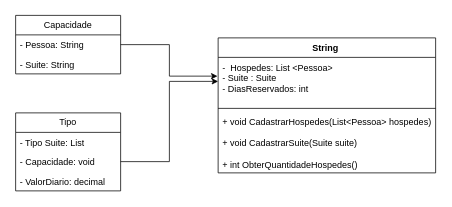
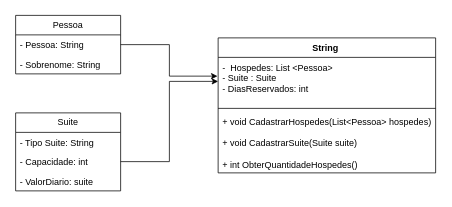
(68, 25) -> (68, 25)
(52, 65) -> (63, 65)
(68, 123) -> (68, 123)
(57, 143) -> (62, 143)
(59, 163) -> (57, 163)
(66, 182) -> (62, 182)
